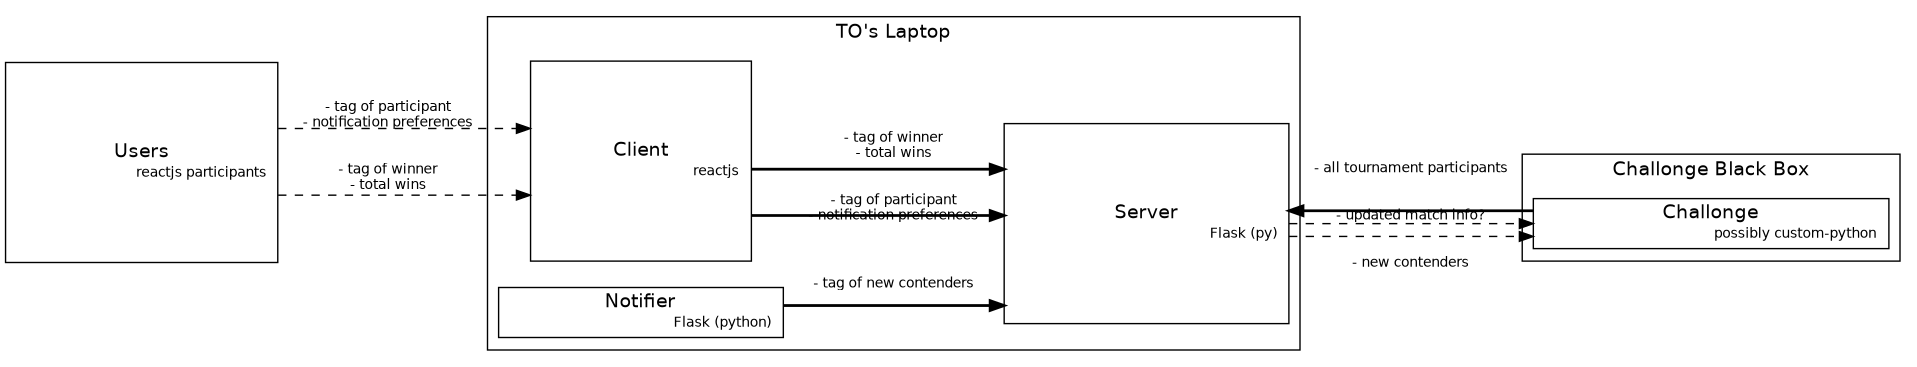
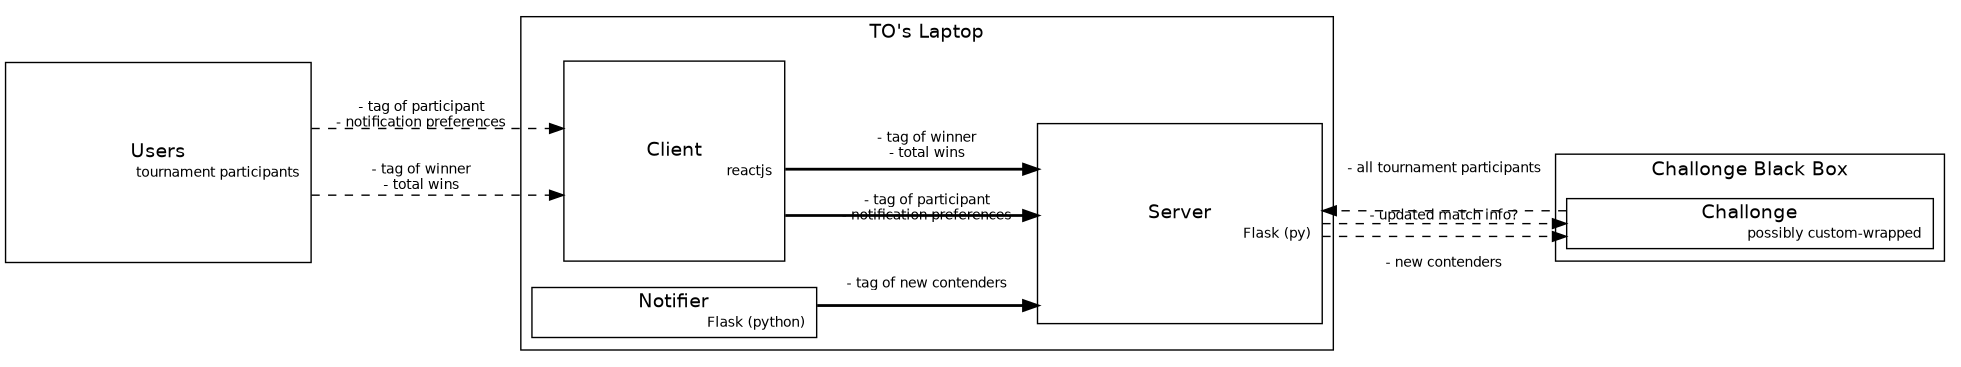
(201, 172) -> (218, 172)
(1418, 211) -> (1451, 211)
(1796, 234) -> (1835, 234)
